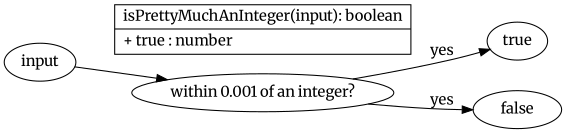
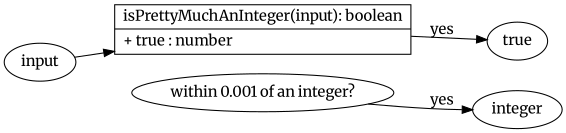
(417, 67) -> (444, 38)
(116, 73) -> (89, 55)
(517, 110) -> (517, 110)
